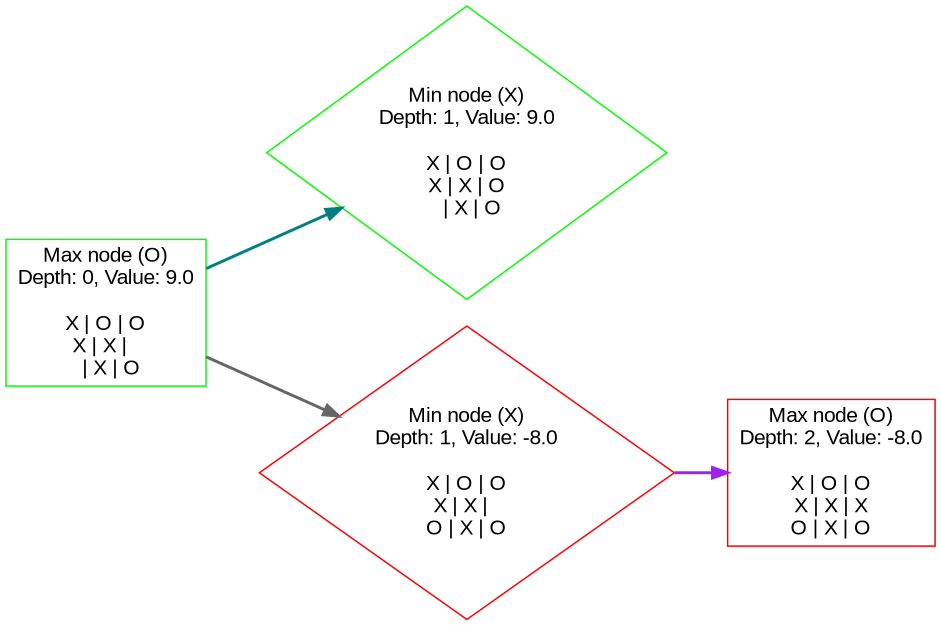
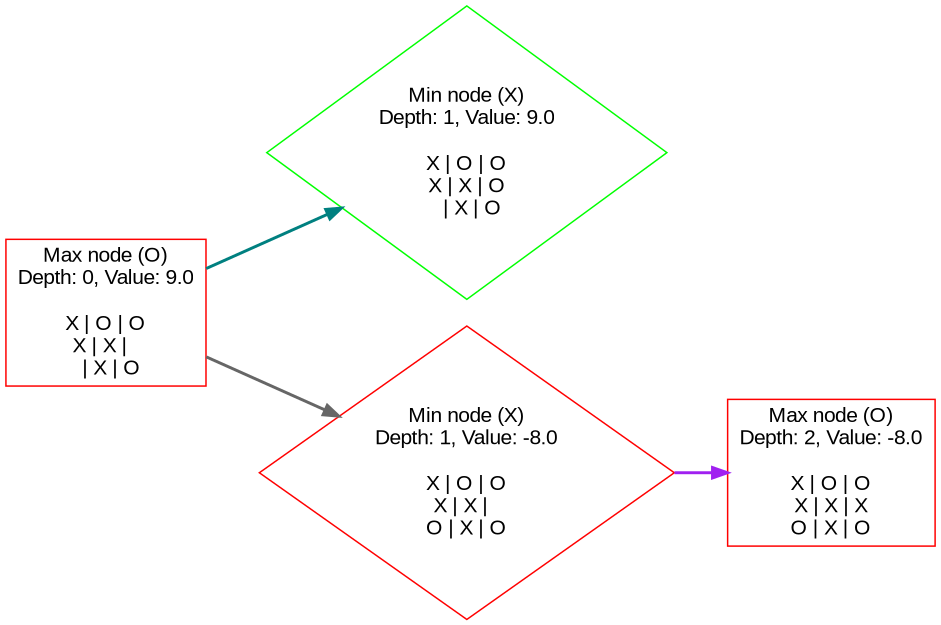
(106, 313) -> (106, 313)
